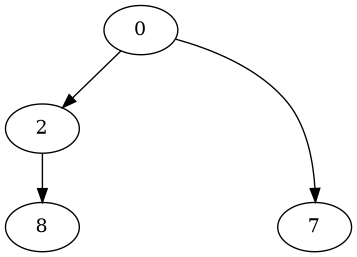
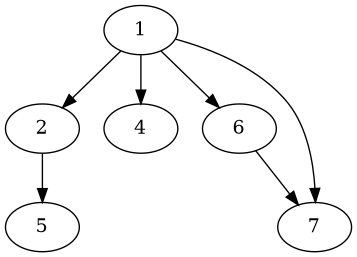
(141, 30) -> (141, 30)
none -> (141, 129)
none -> (239, 129)
(42, 227) -> (42, 227)
